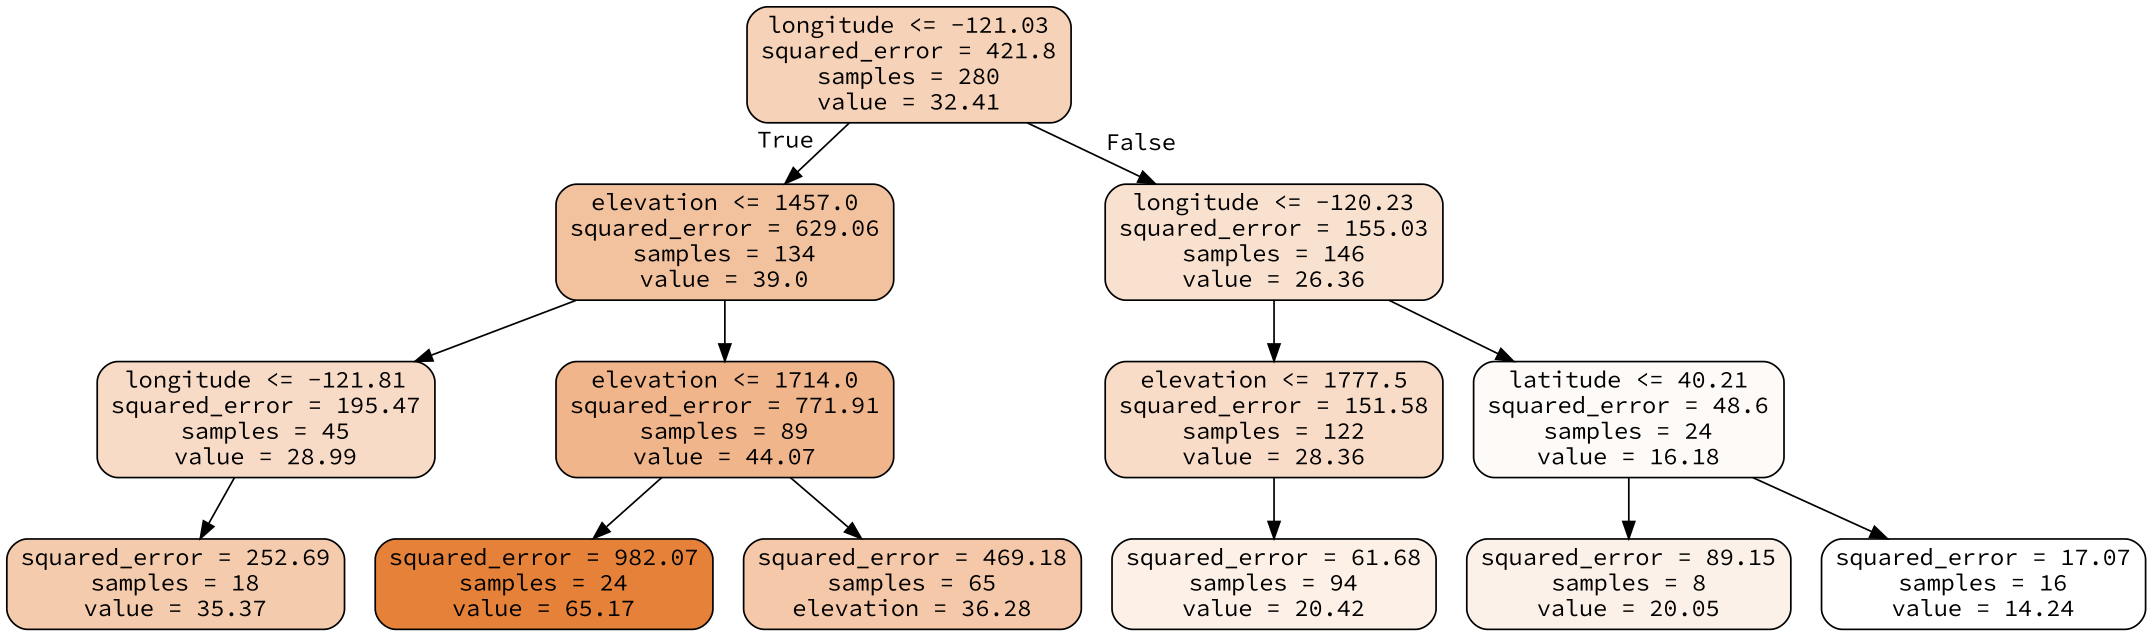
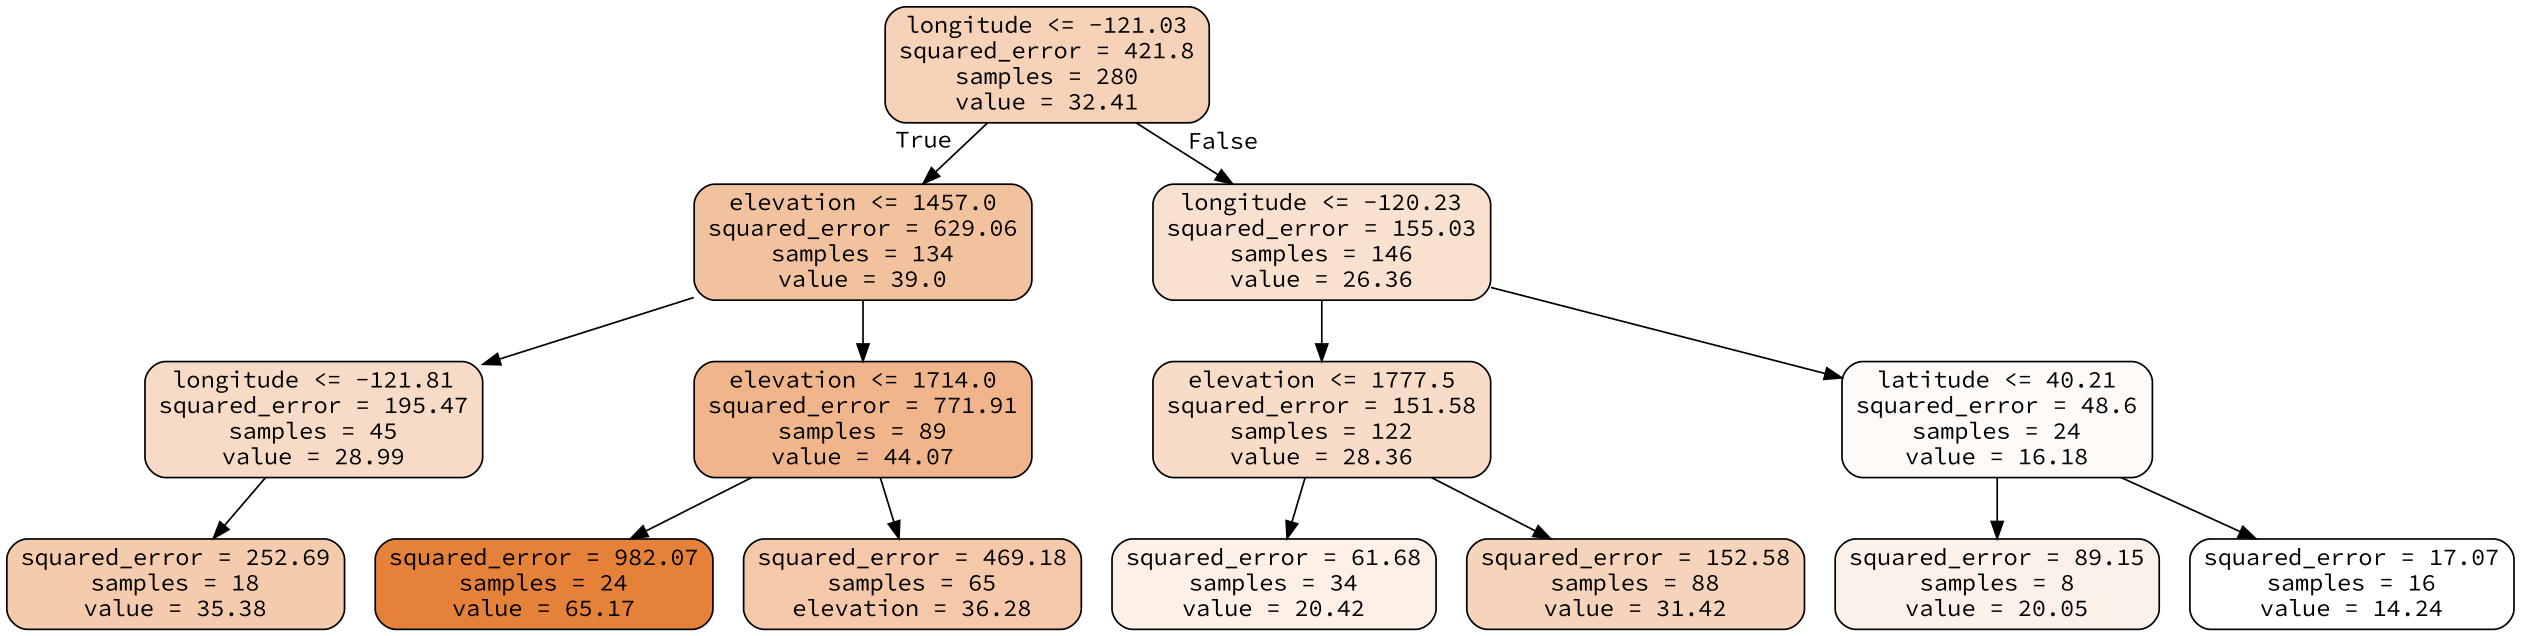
(176, 584) -> (176, 584)
(1274, 584) -> (1274, 584)
none -> (1636, 584)
